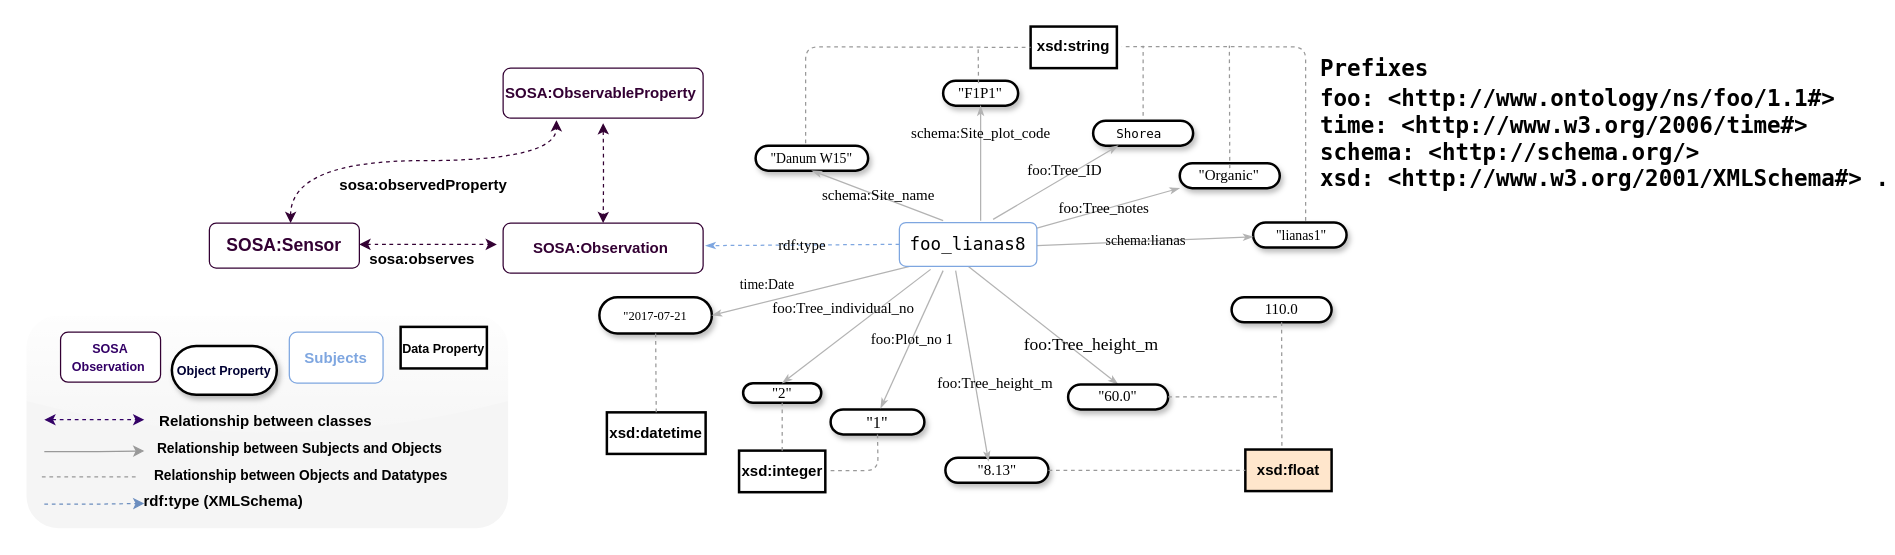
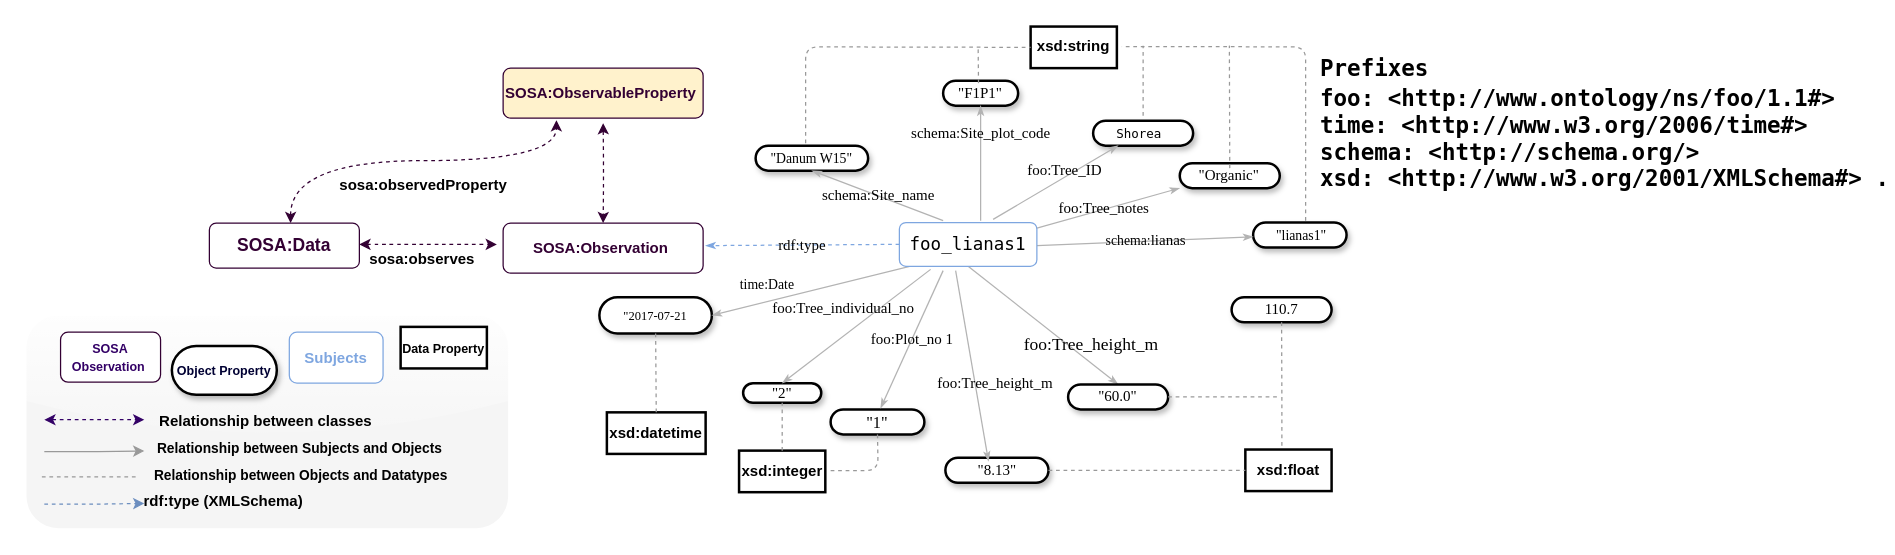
(603, 93) -> (603, 93)
(968, 244) -> (968, 244)
(284, 246) -> (284, 246)
(1282, 309) -> (1282, 309)
(1288, 470) -> (1288, 470)
